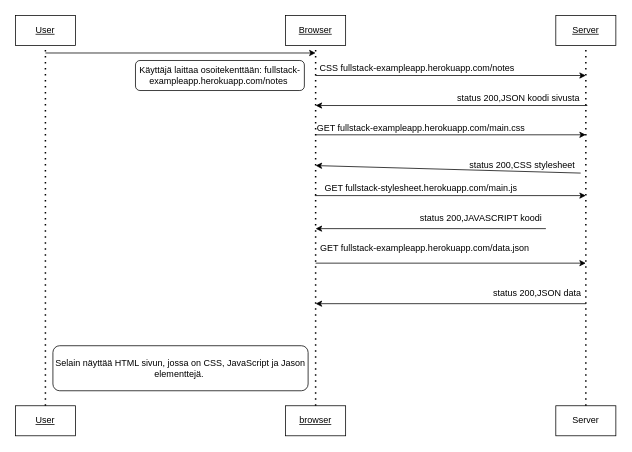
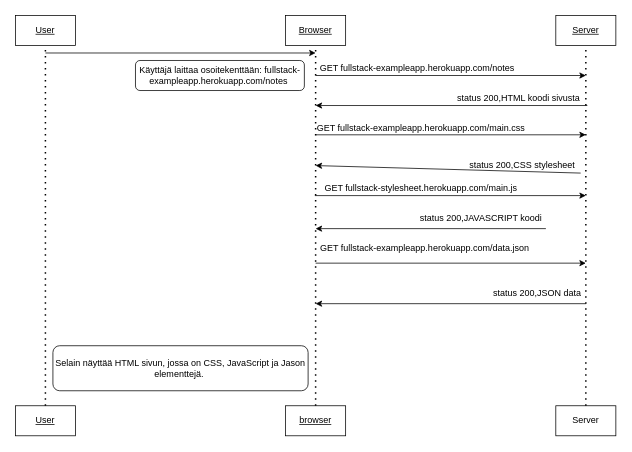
(417, 68) -> (417, 68)
(518, 98) -> (518, 98)
